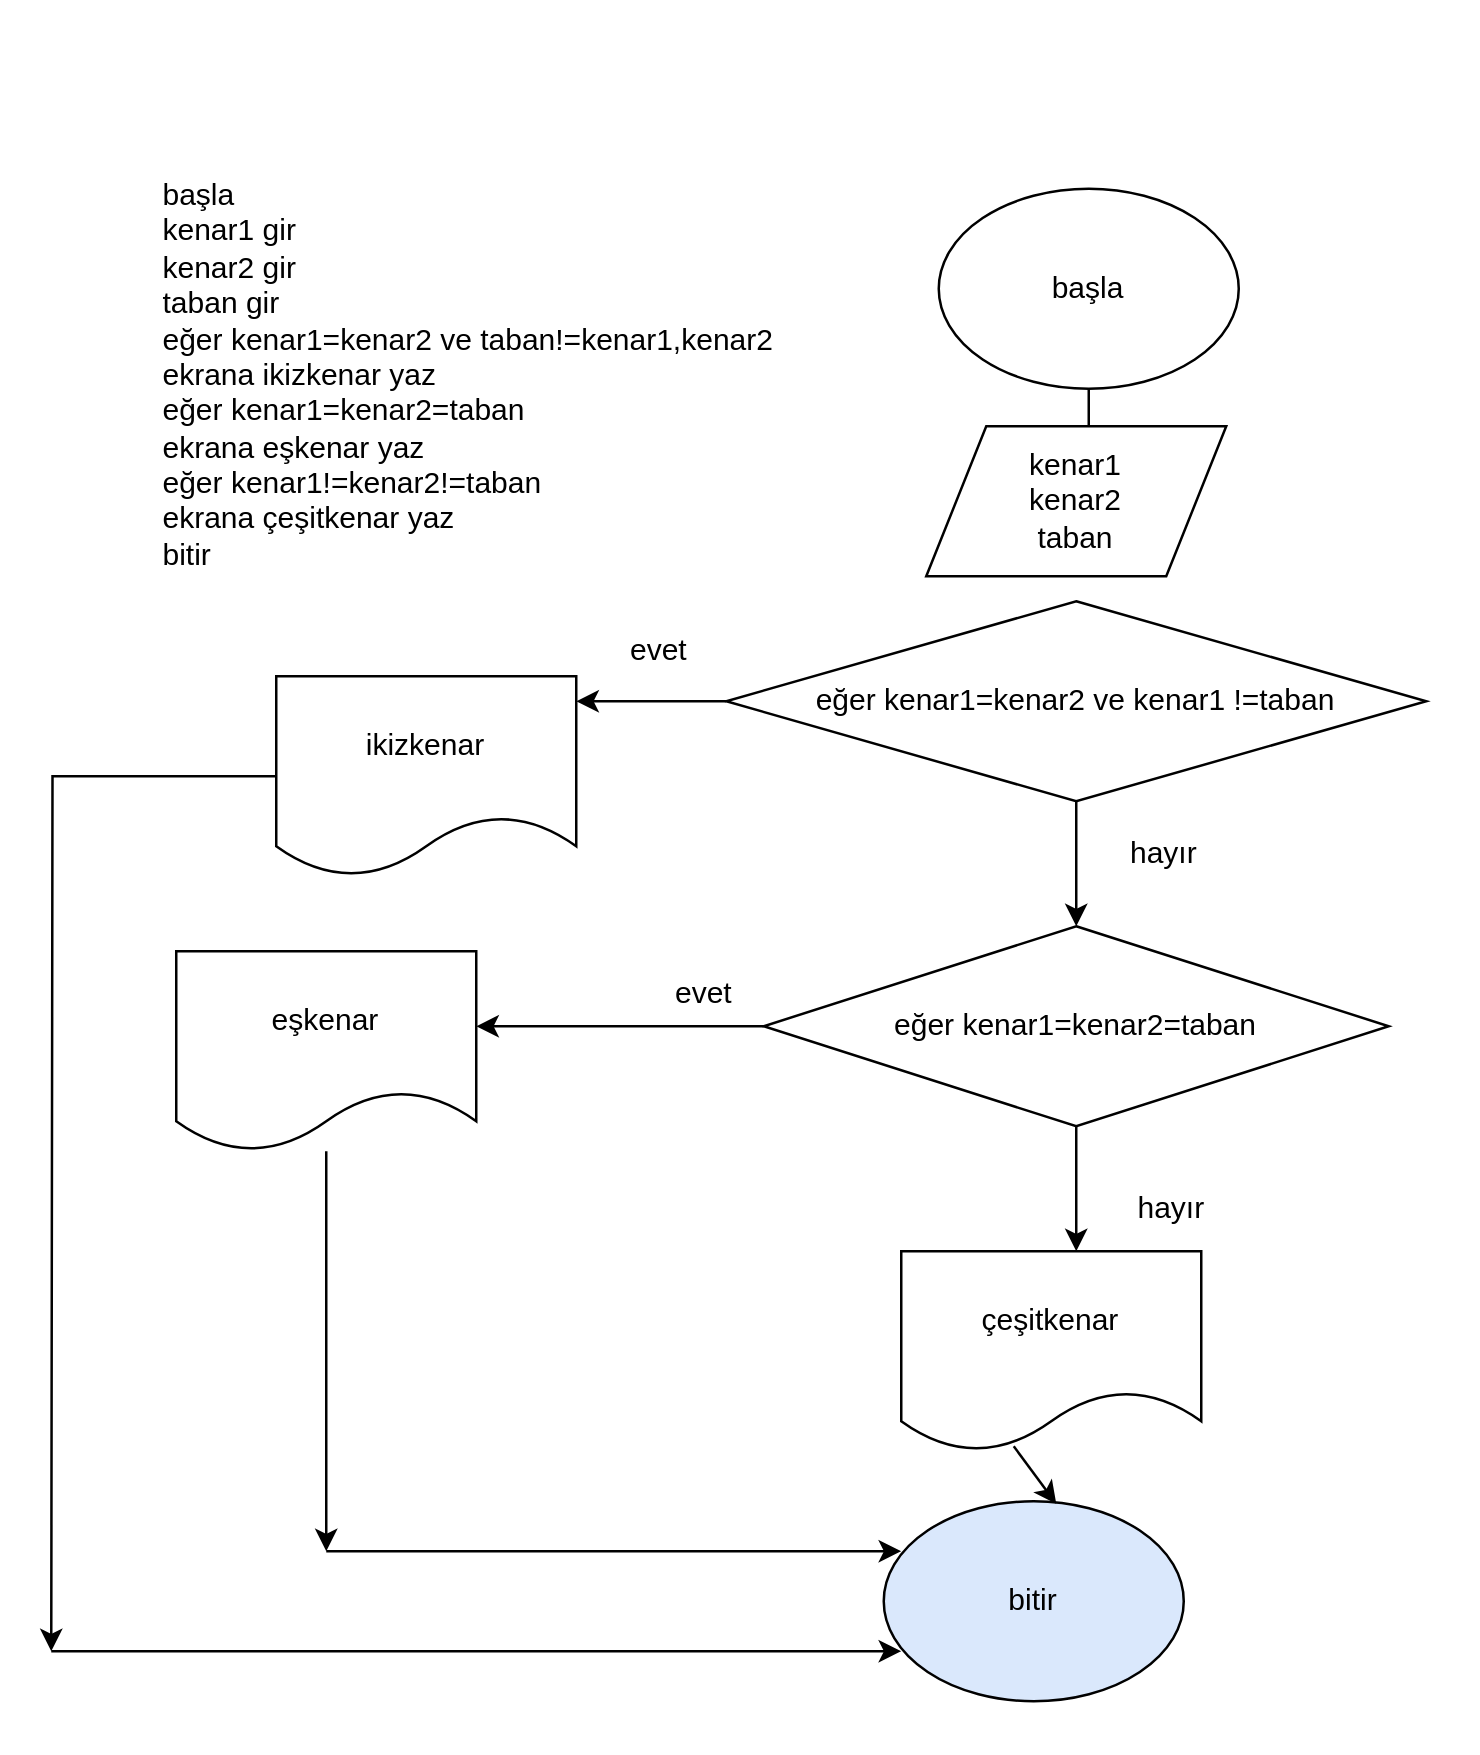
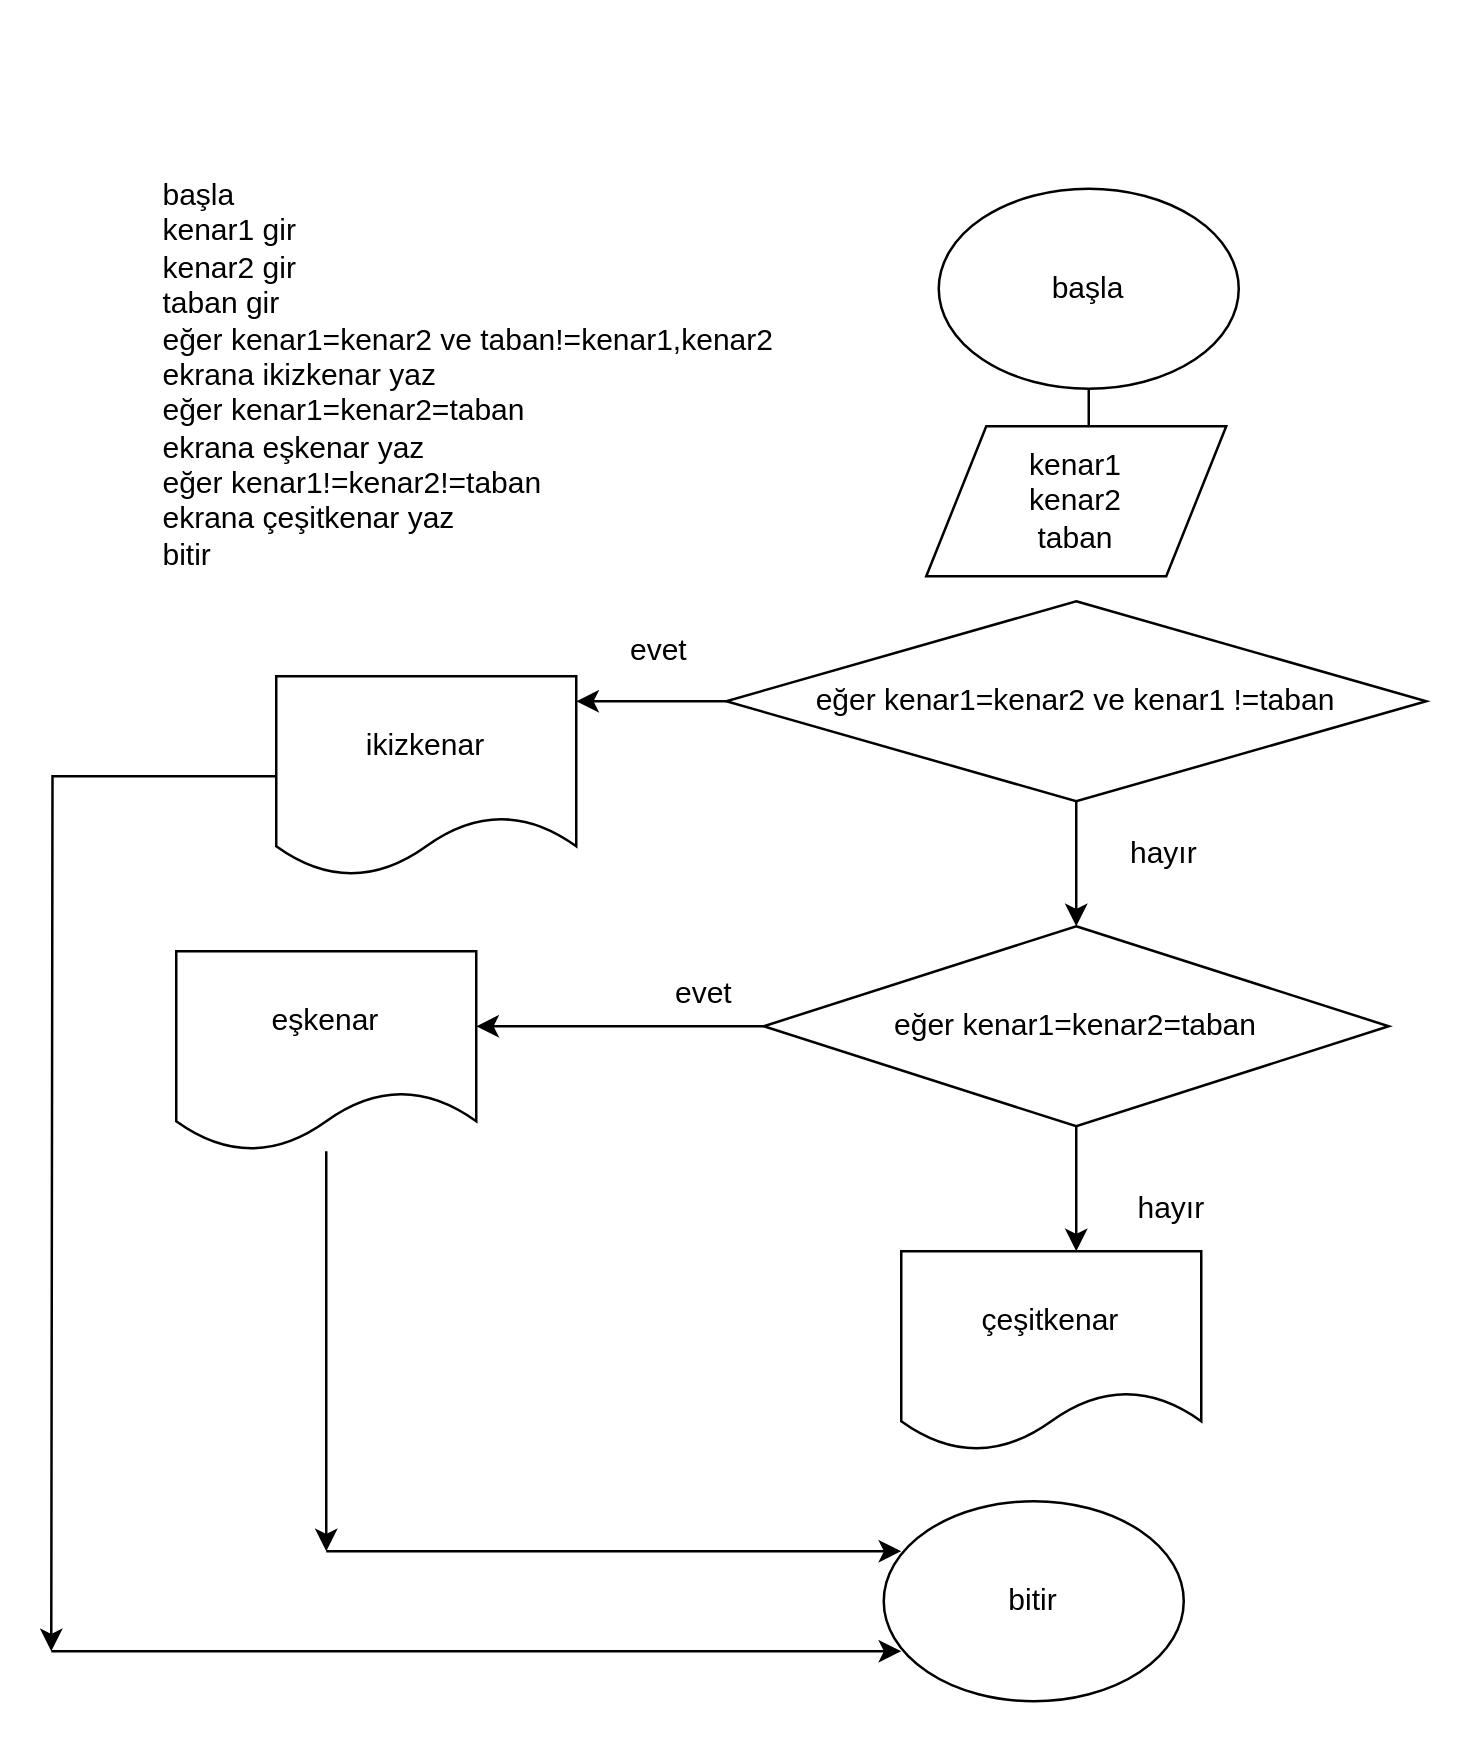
(1030, 1468) -> none
(1034, 1601) -> (1034, 1601)
